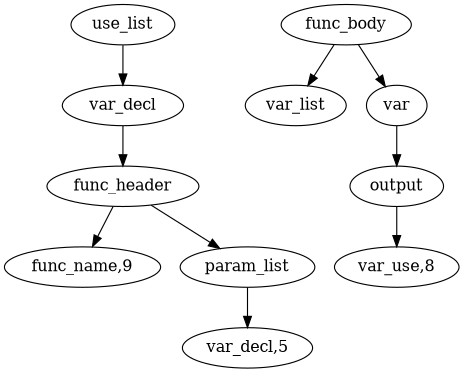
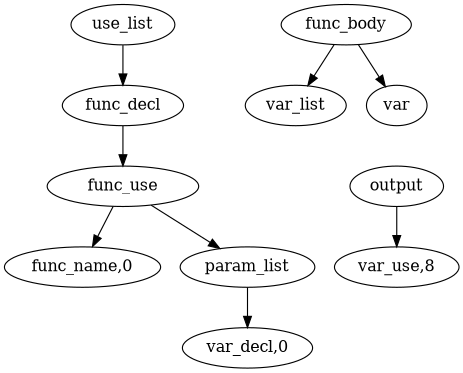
(123, 105) -> (123, 105)
(397, 140) -> none
(123, 186) -> (123, 186)
(83, 267) -> (83, 267)
(247, 348) -> (247, 348)
